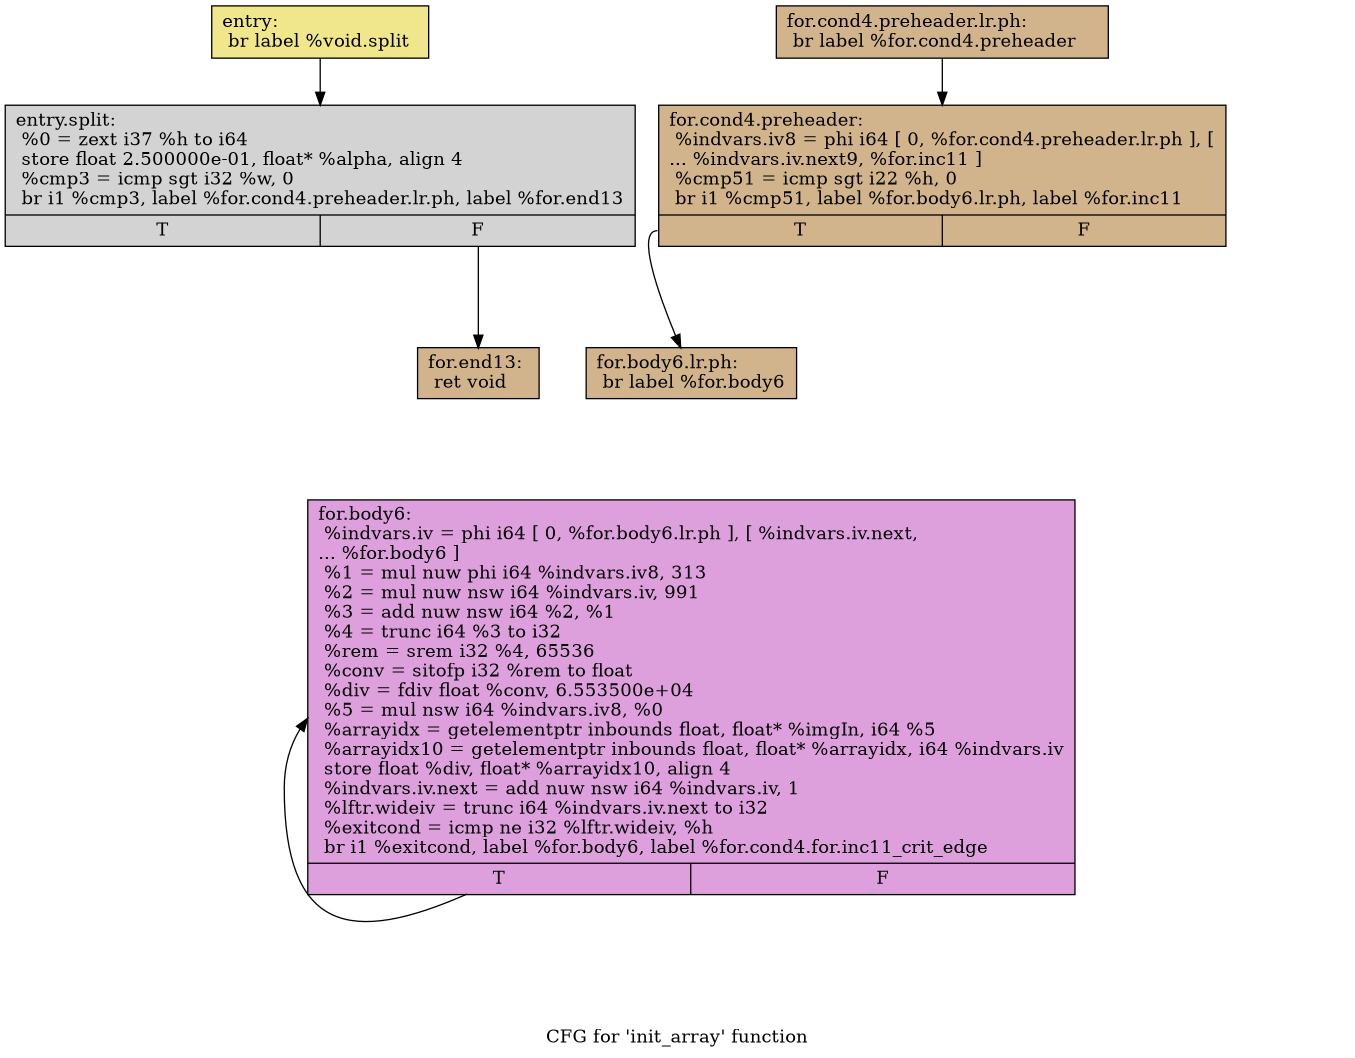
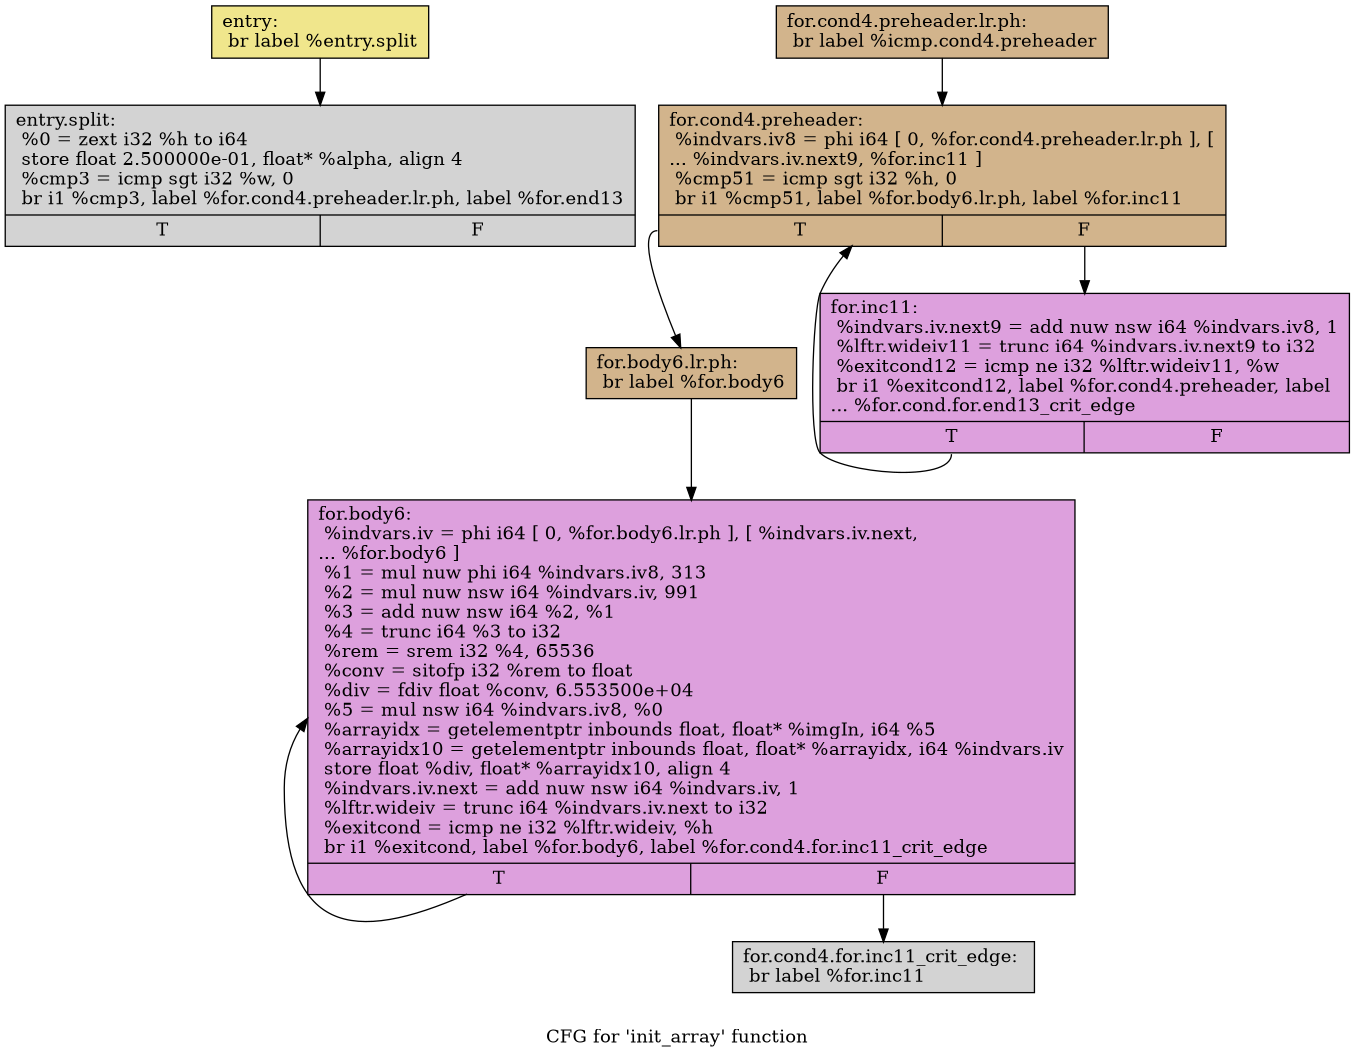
(316, 41) -> (320, 41)
(932, 41) -> (942, 41)
(132, 140) -> (132, 140)
(814, 179) -> (814, 179)
(478, 373) -> none
none -> (1085, 373)
none -> (691, 443)
none -> (883, 967)
